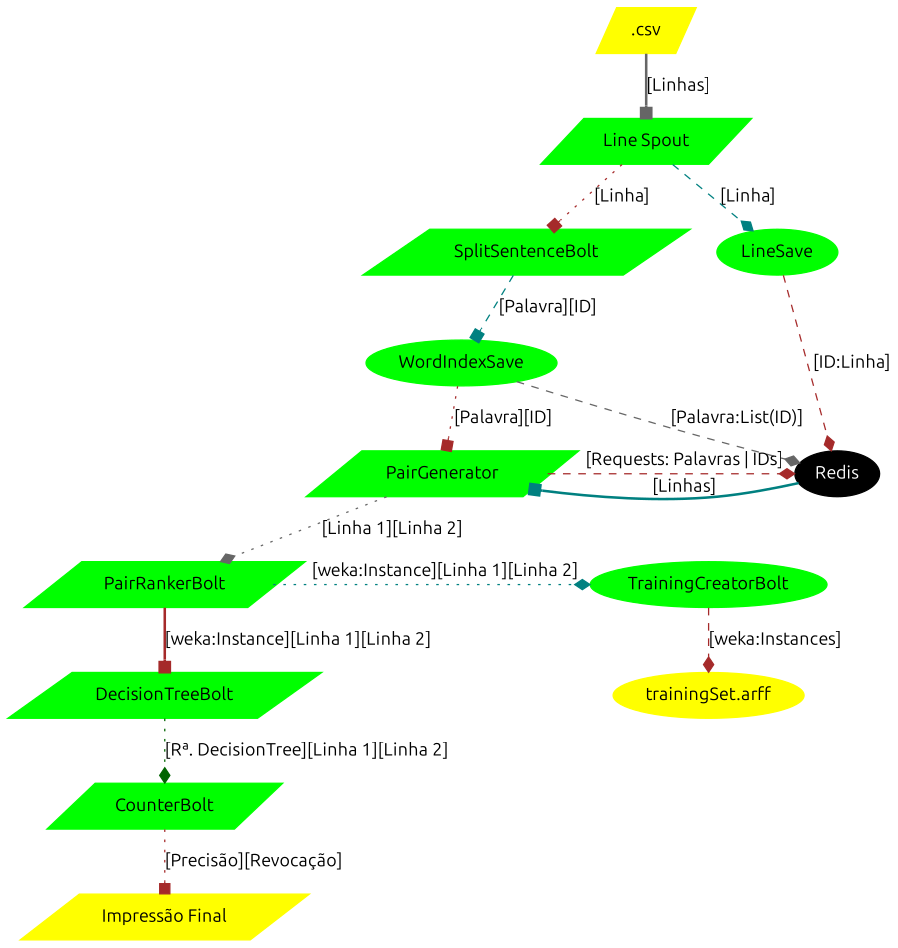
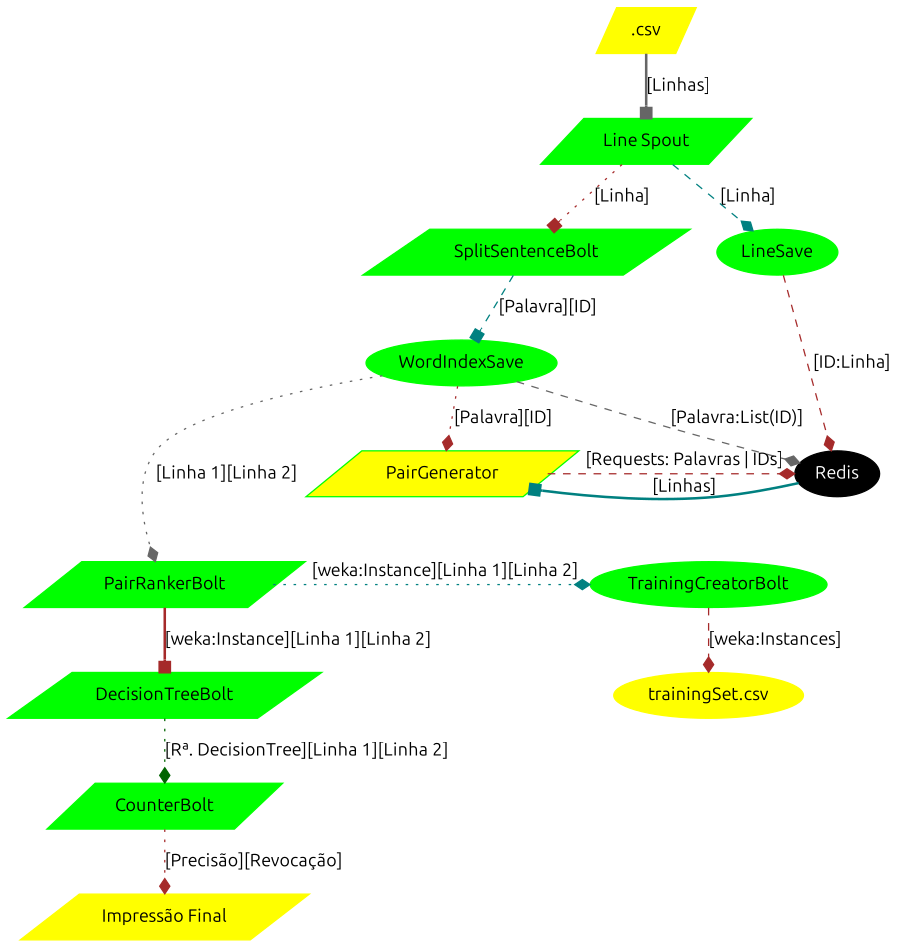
(453, 412) -> (453, 412)
(442, 474) -> (442, 474)
(311, 526) -> (217, 415)
(709, 695) -> (709, 695)
(165, 855) -> (165, 855)
